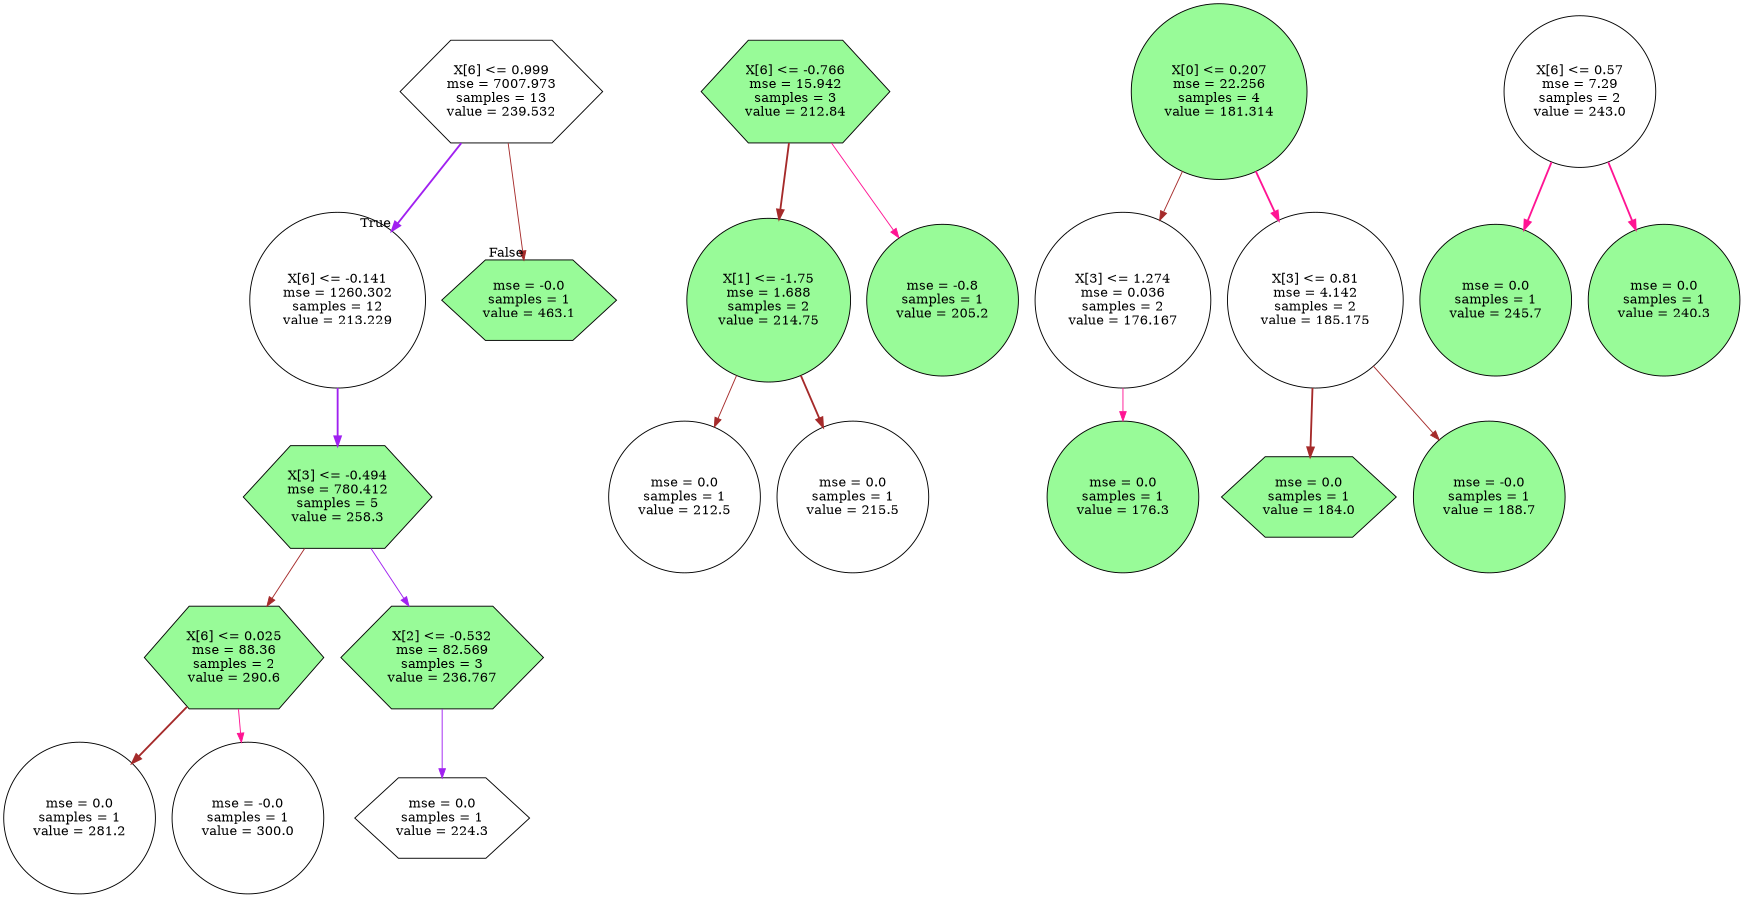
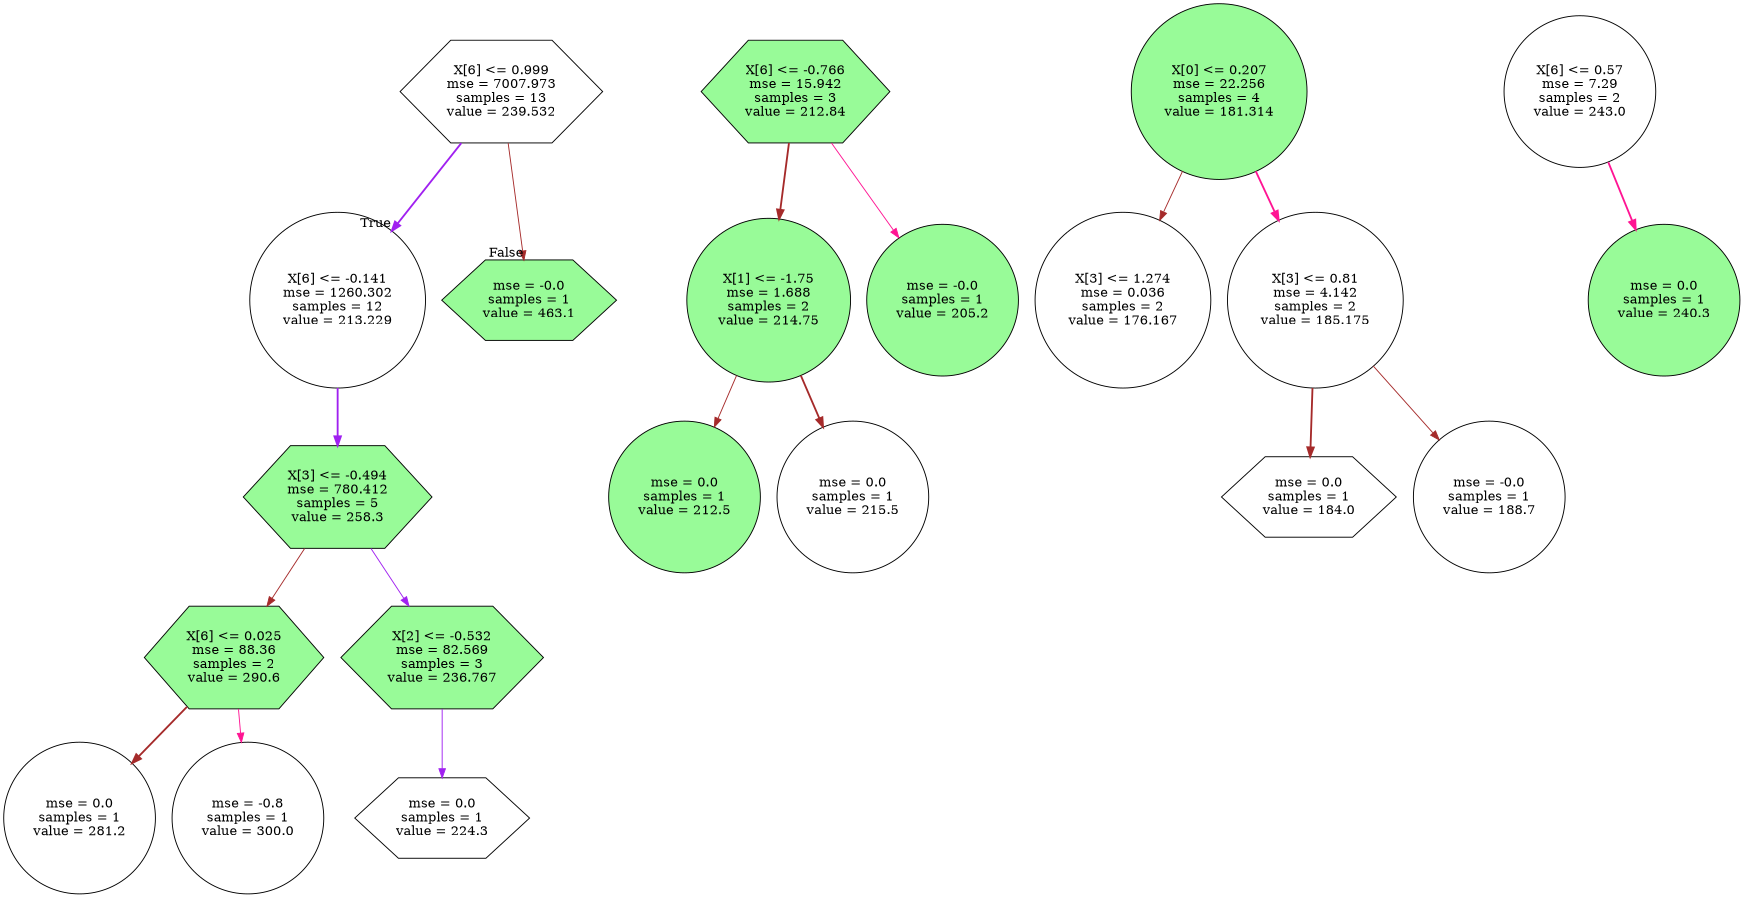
(943, 300) -> (943, 300)
(1496, 300) -> none
(685, 497) -> (685, 497)
(1123, 497) -> none
(1309, 497) -> (1309, 497)
(1489, 497) -> (1489, 497)
(248, 818) -> (248, 818)
